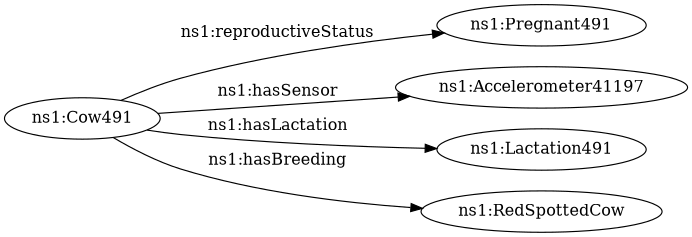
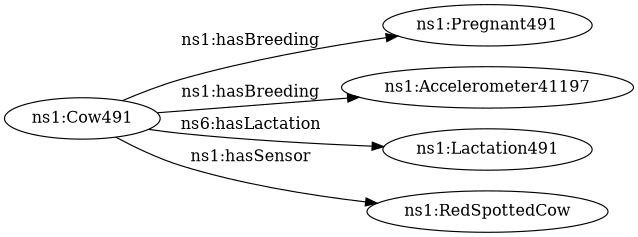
(278, 33) -> (251, 41)
(278, 91) -> (251, 93)
(278, 126) -> (251, 125)
(278, 160) -> (251, 157)
